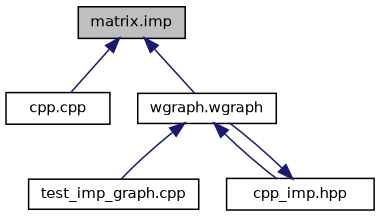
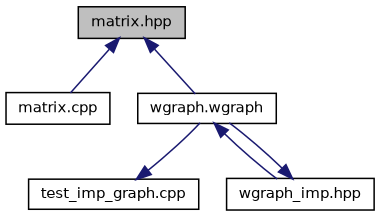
(132, 23) -> (132, 23)
(58, 108) -> (58, 108)
(146, 155) -> (175, 147)
(300, 194) -> (300, 194)
